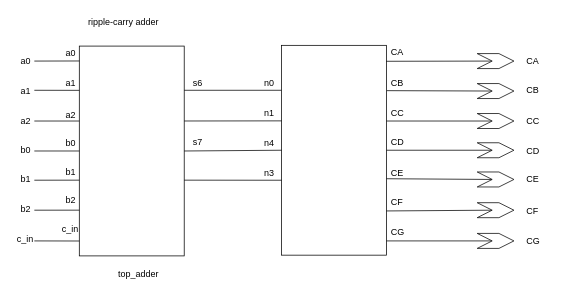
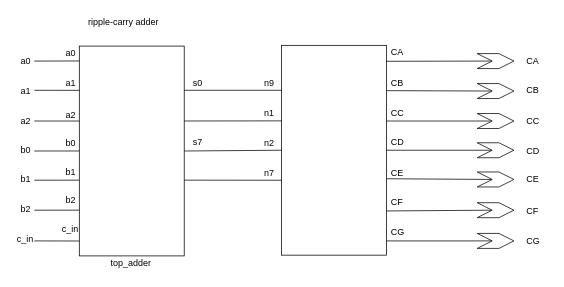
(198, 84) -> (198, 84)
(269, 84) -> (269, 84)
(269, 144) -> (269, 144)
(269, 174) -> (269, 174)
(143, 275) -> (135, 264)
